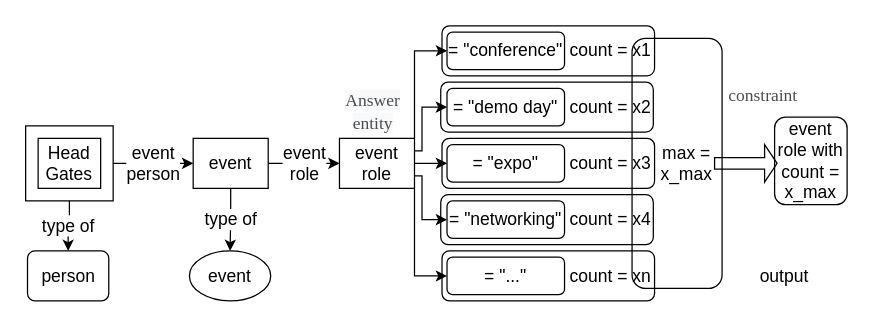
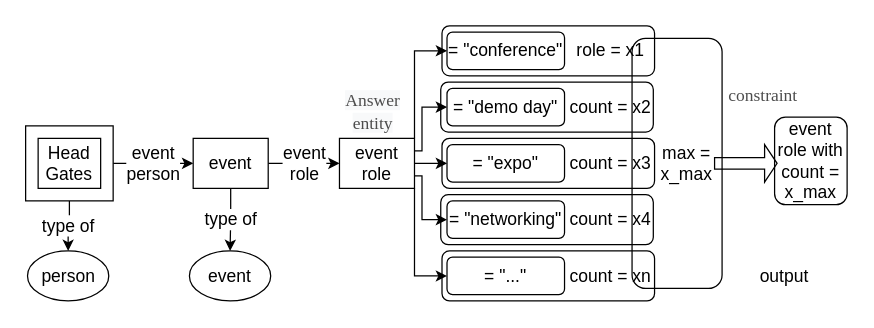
(611, 51) -> (611, 51)
(68, 276) -> (68, 276)
